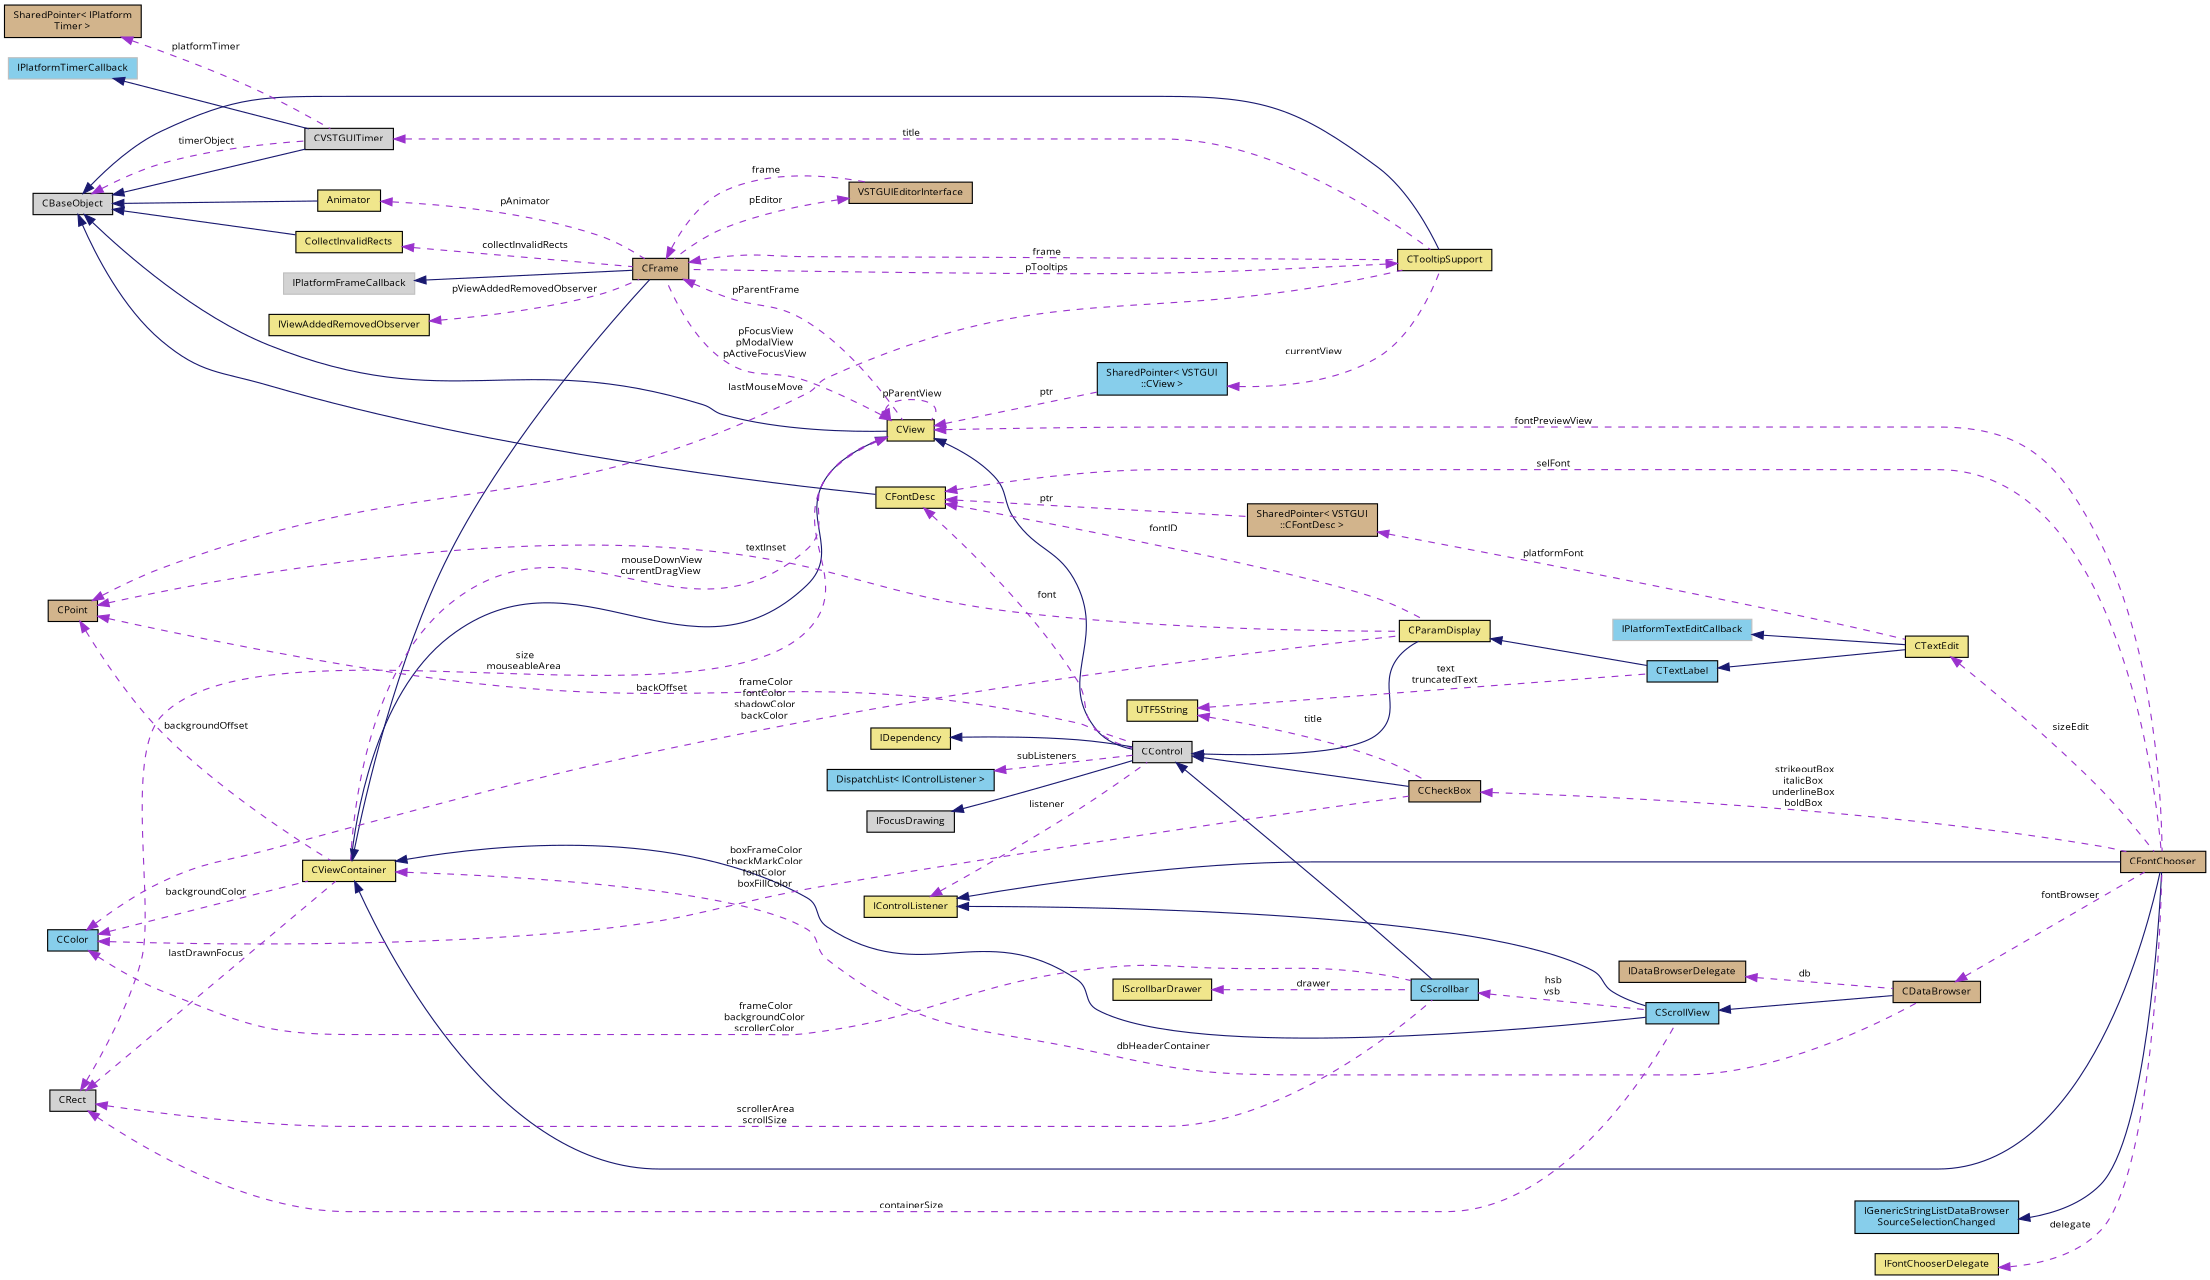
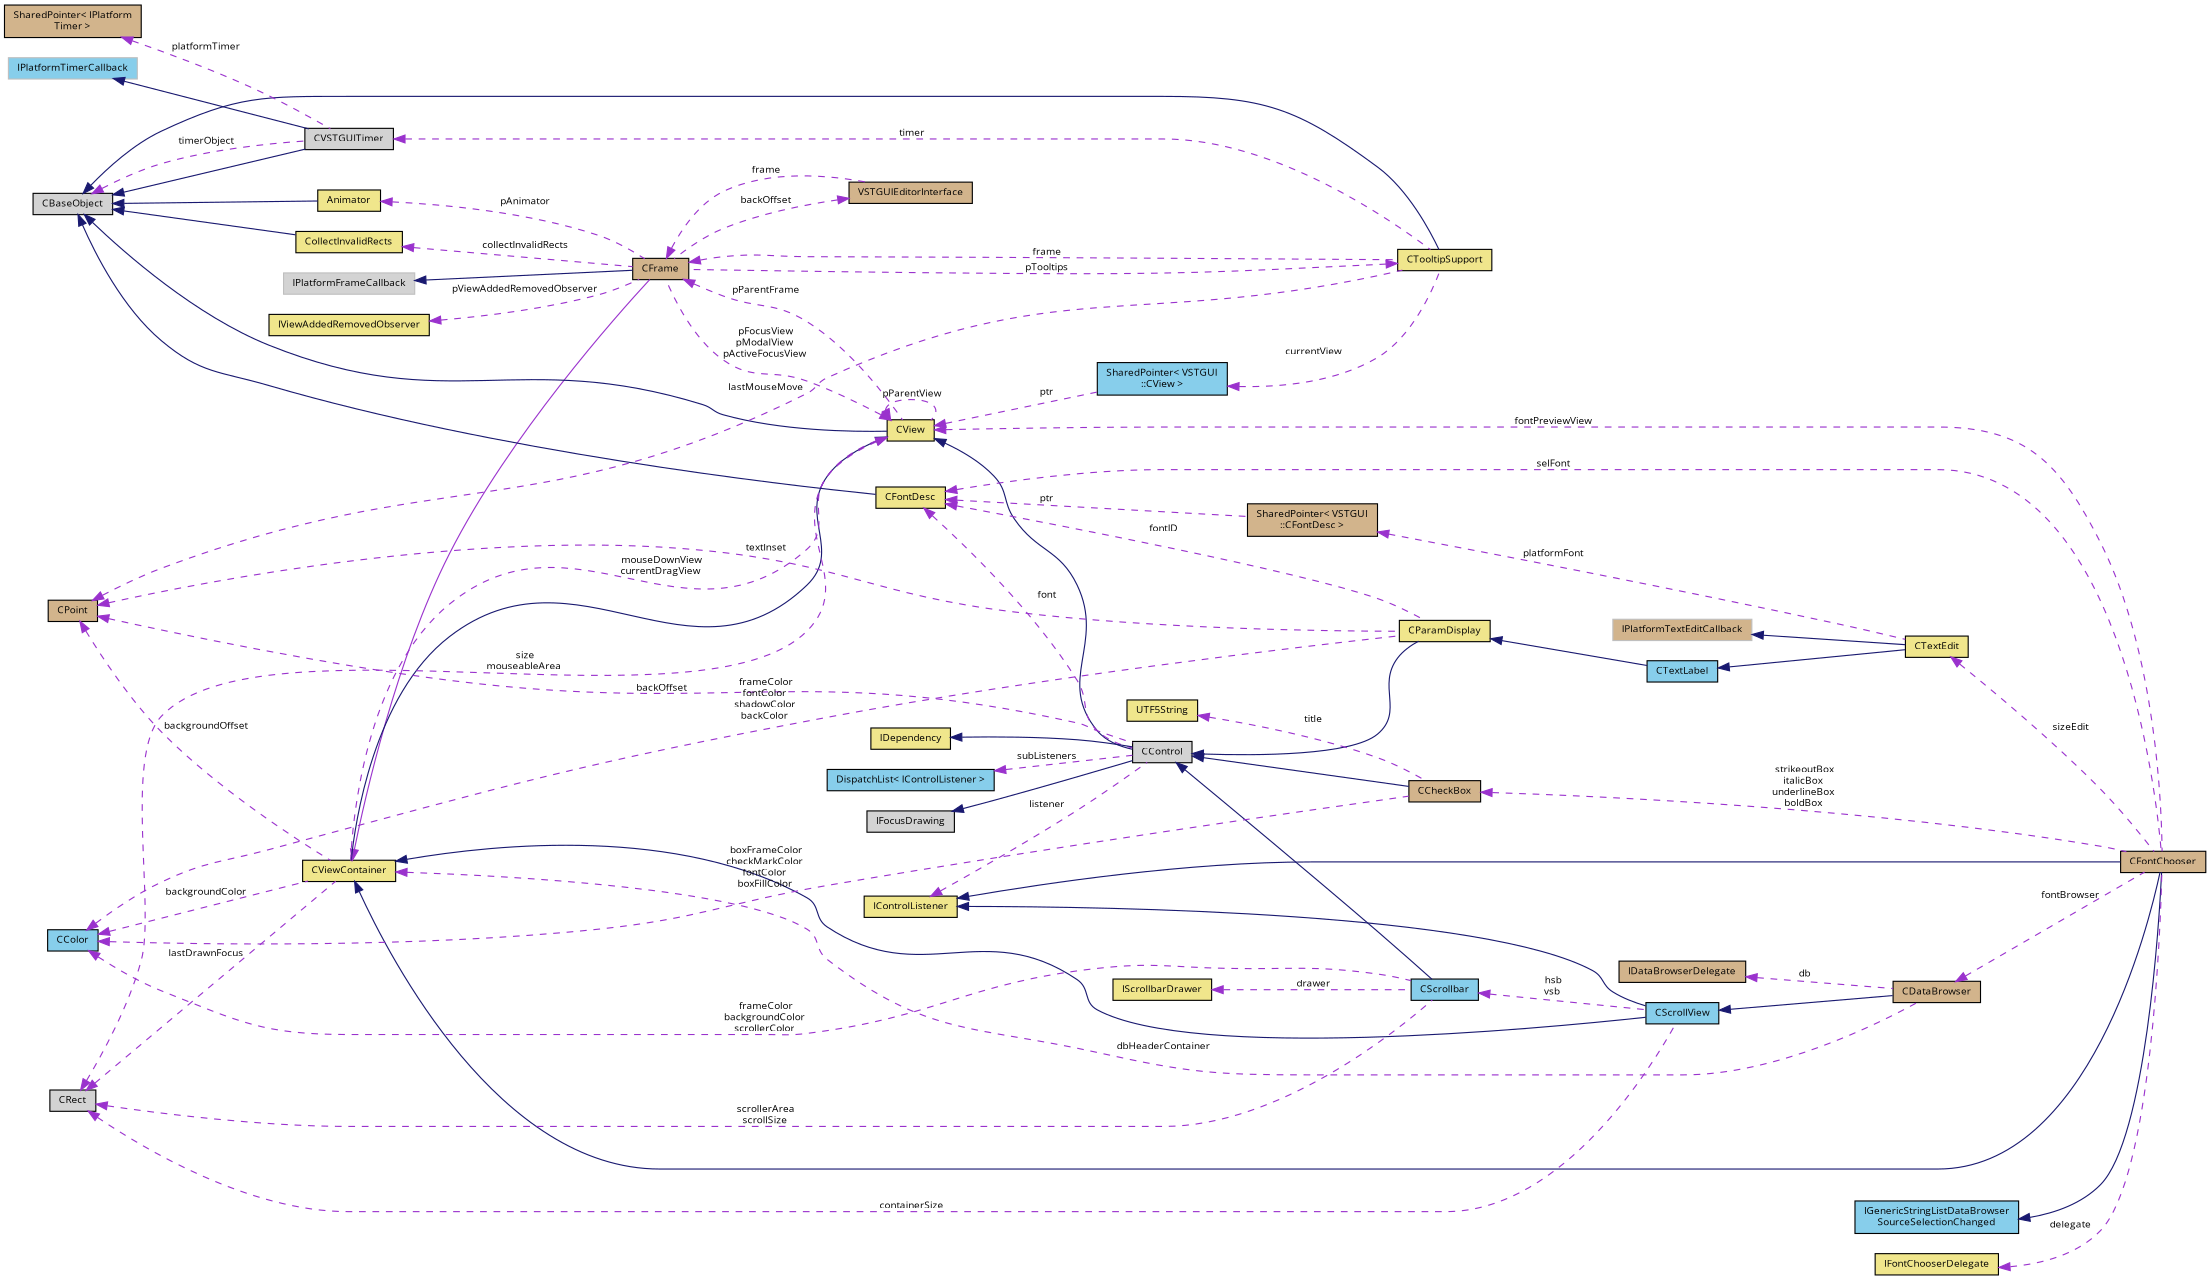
(911, 133) -> (911, 133)
(765, 201) -> (765, 201)
(457, 541) -> (457, 541)
(1682, 630) -> (1682, 630)
(1428, 691) -> none
